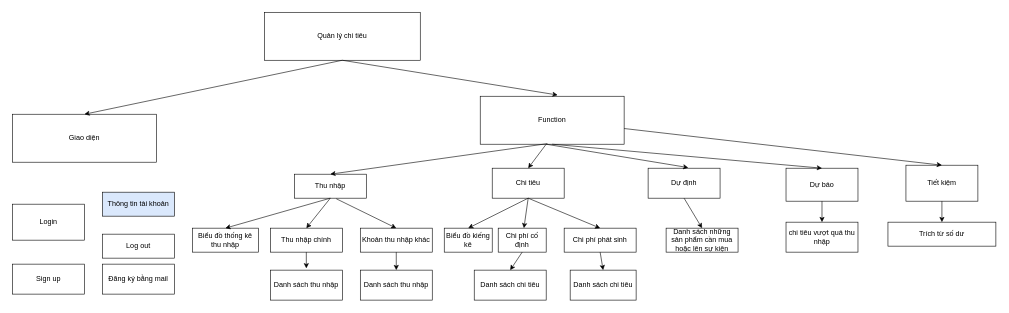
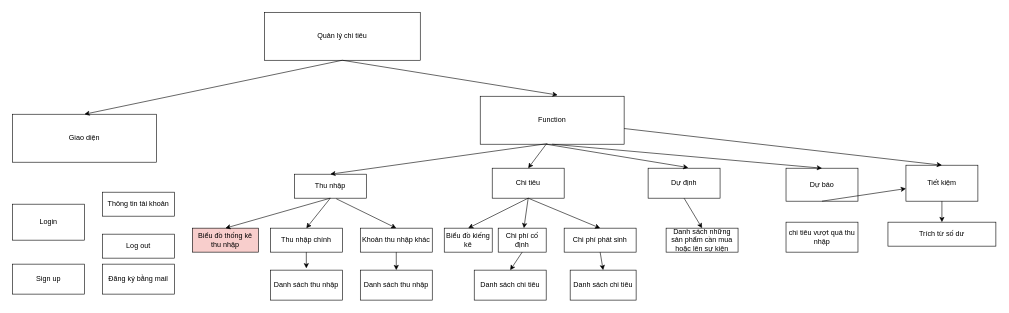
(138, 204) -> (138, 204)
(822, 216) -> (863, 195)
(225, 240) -> (225, 240)
